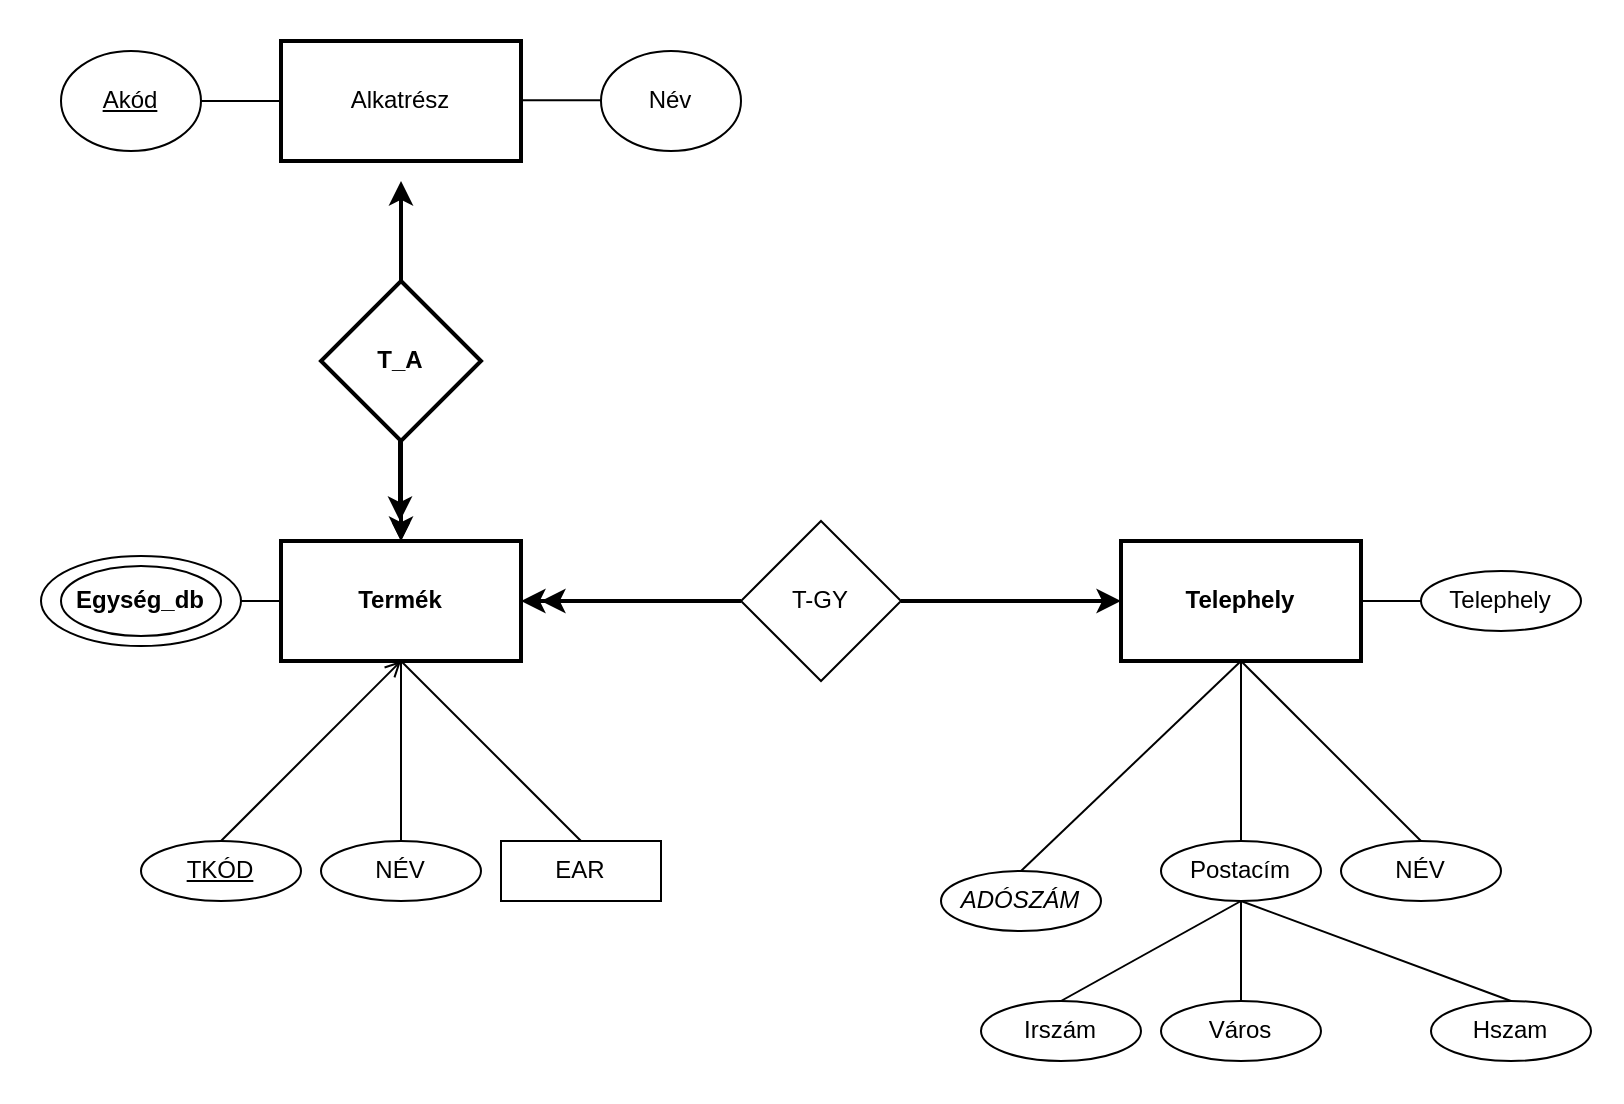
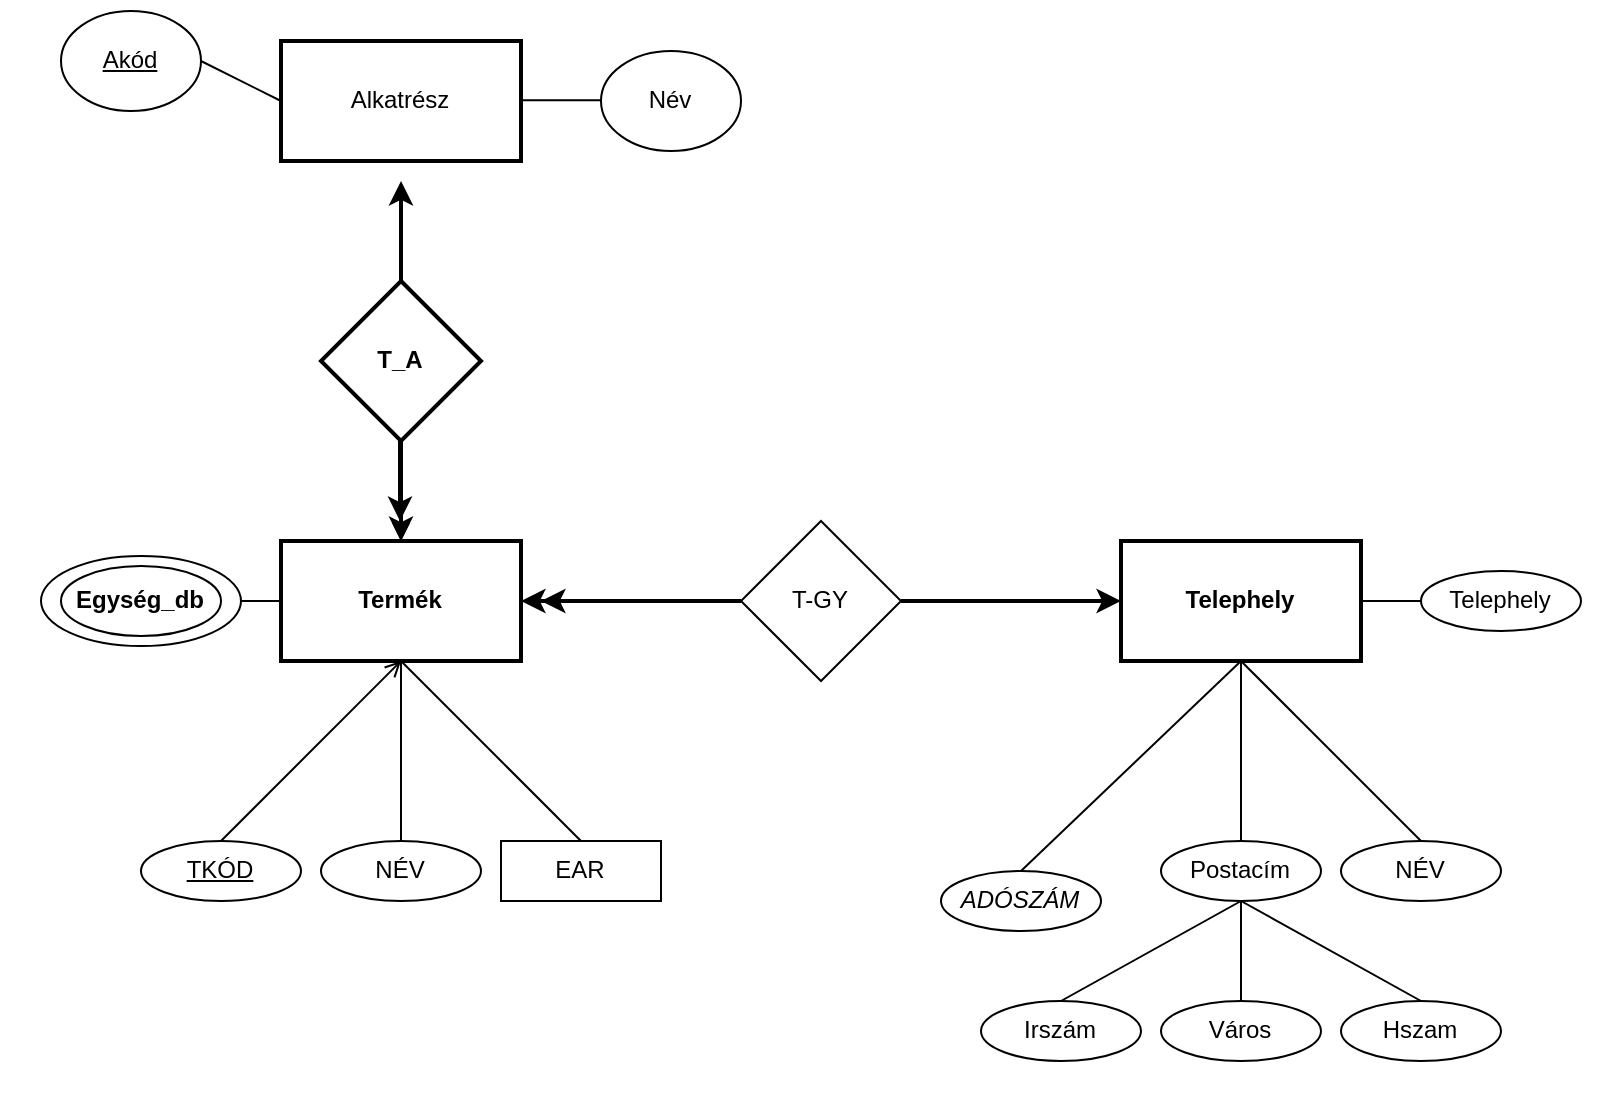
(131, 101) -> (131, 61)
(1511, 1031) -> (1421, 1031)
